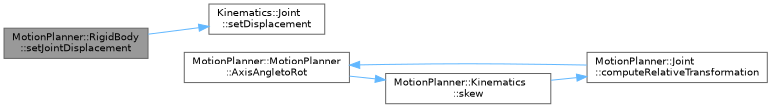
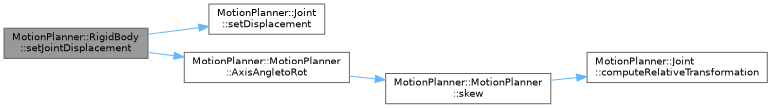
(267, 19) -> (267, 19)
(473, 64) -> (161, 54)
(468, 89) -> (468, 89)
